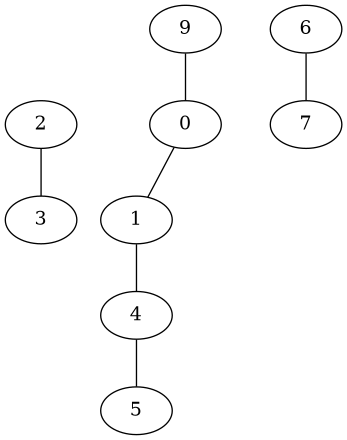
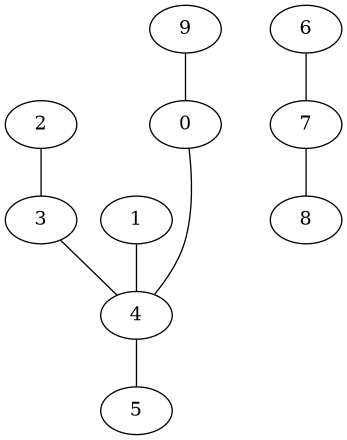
(161, 172) -> (188, 226)
none -> (306, 220)
none -> (89, 268)
